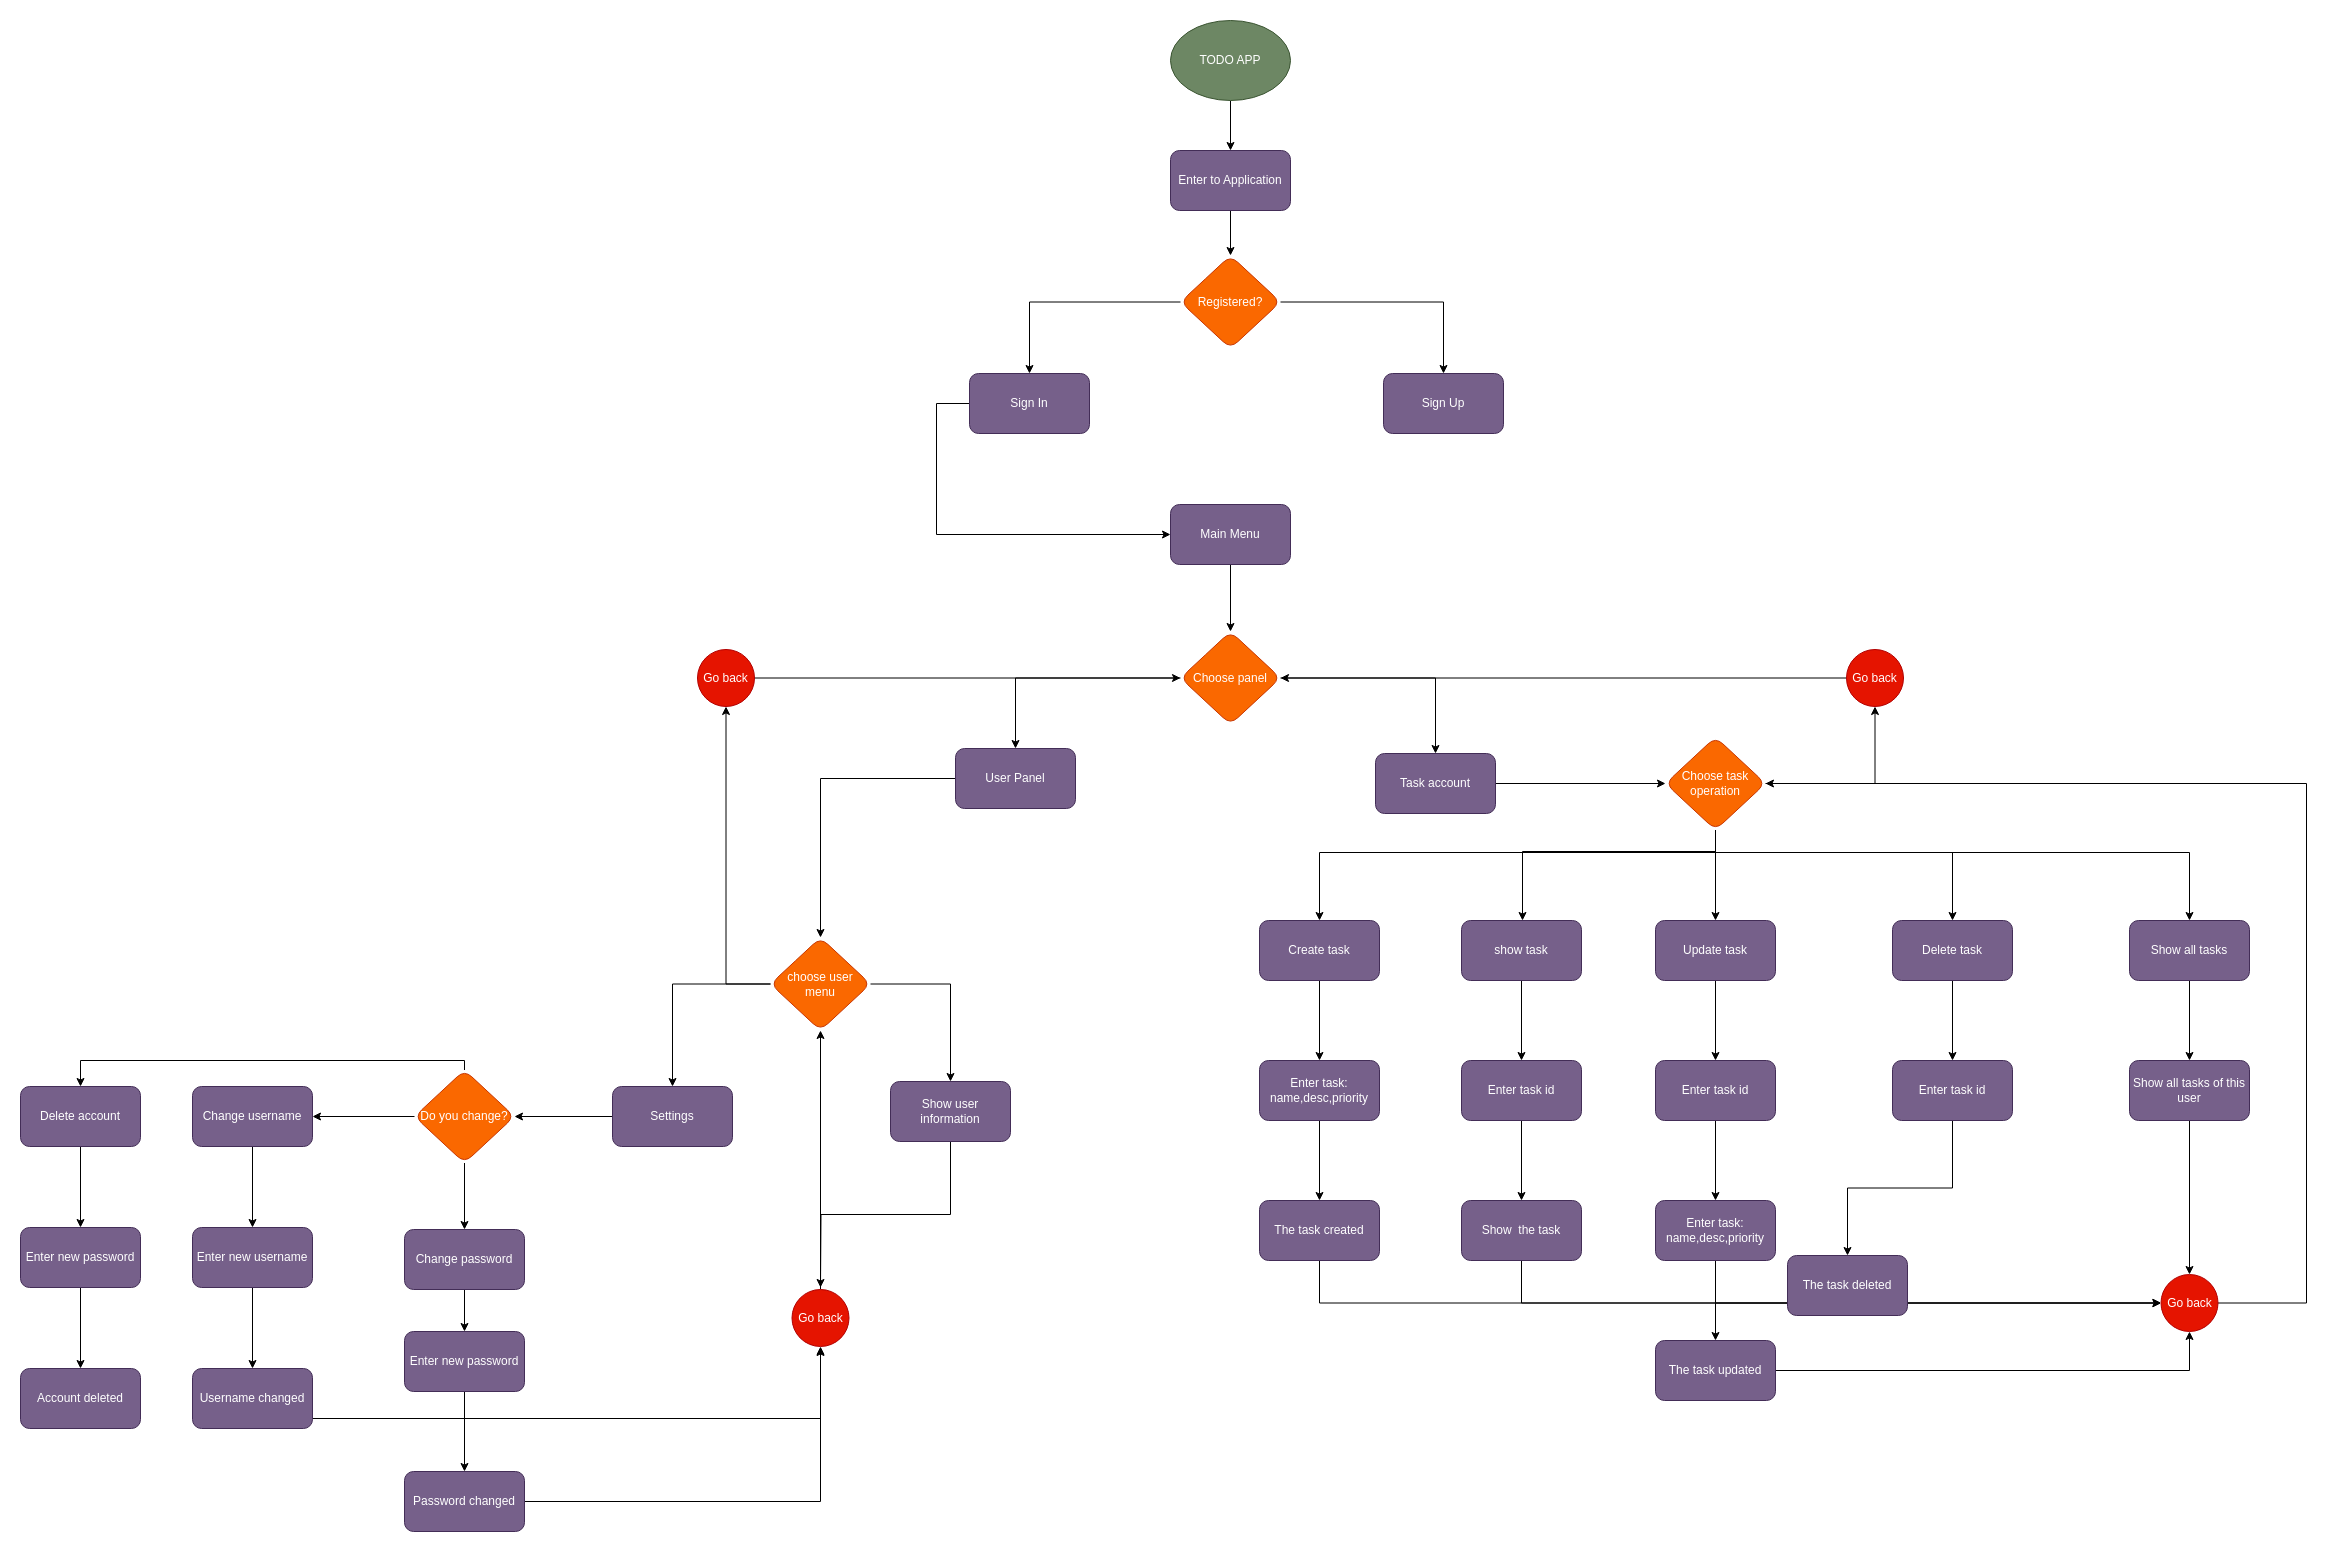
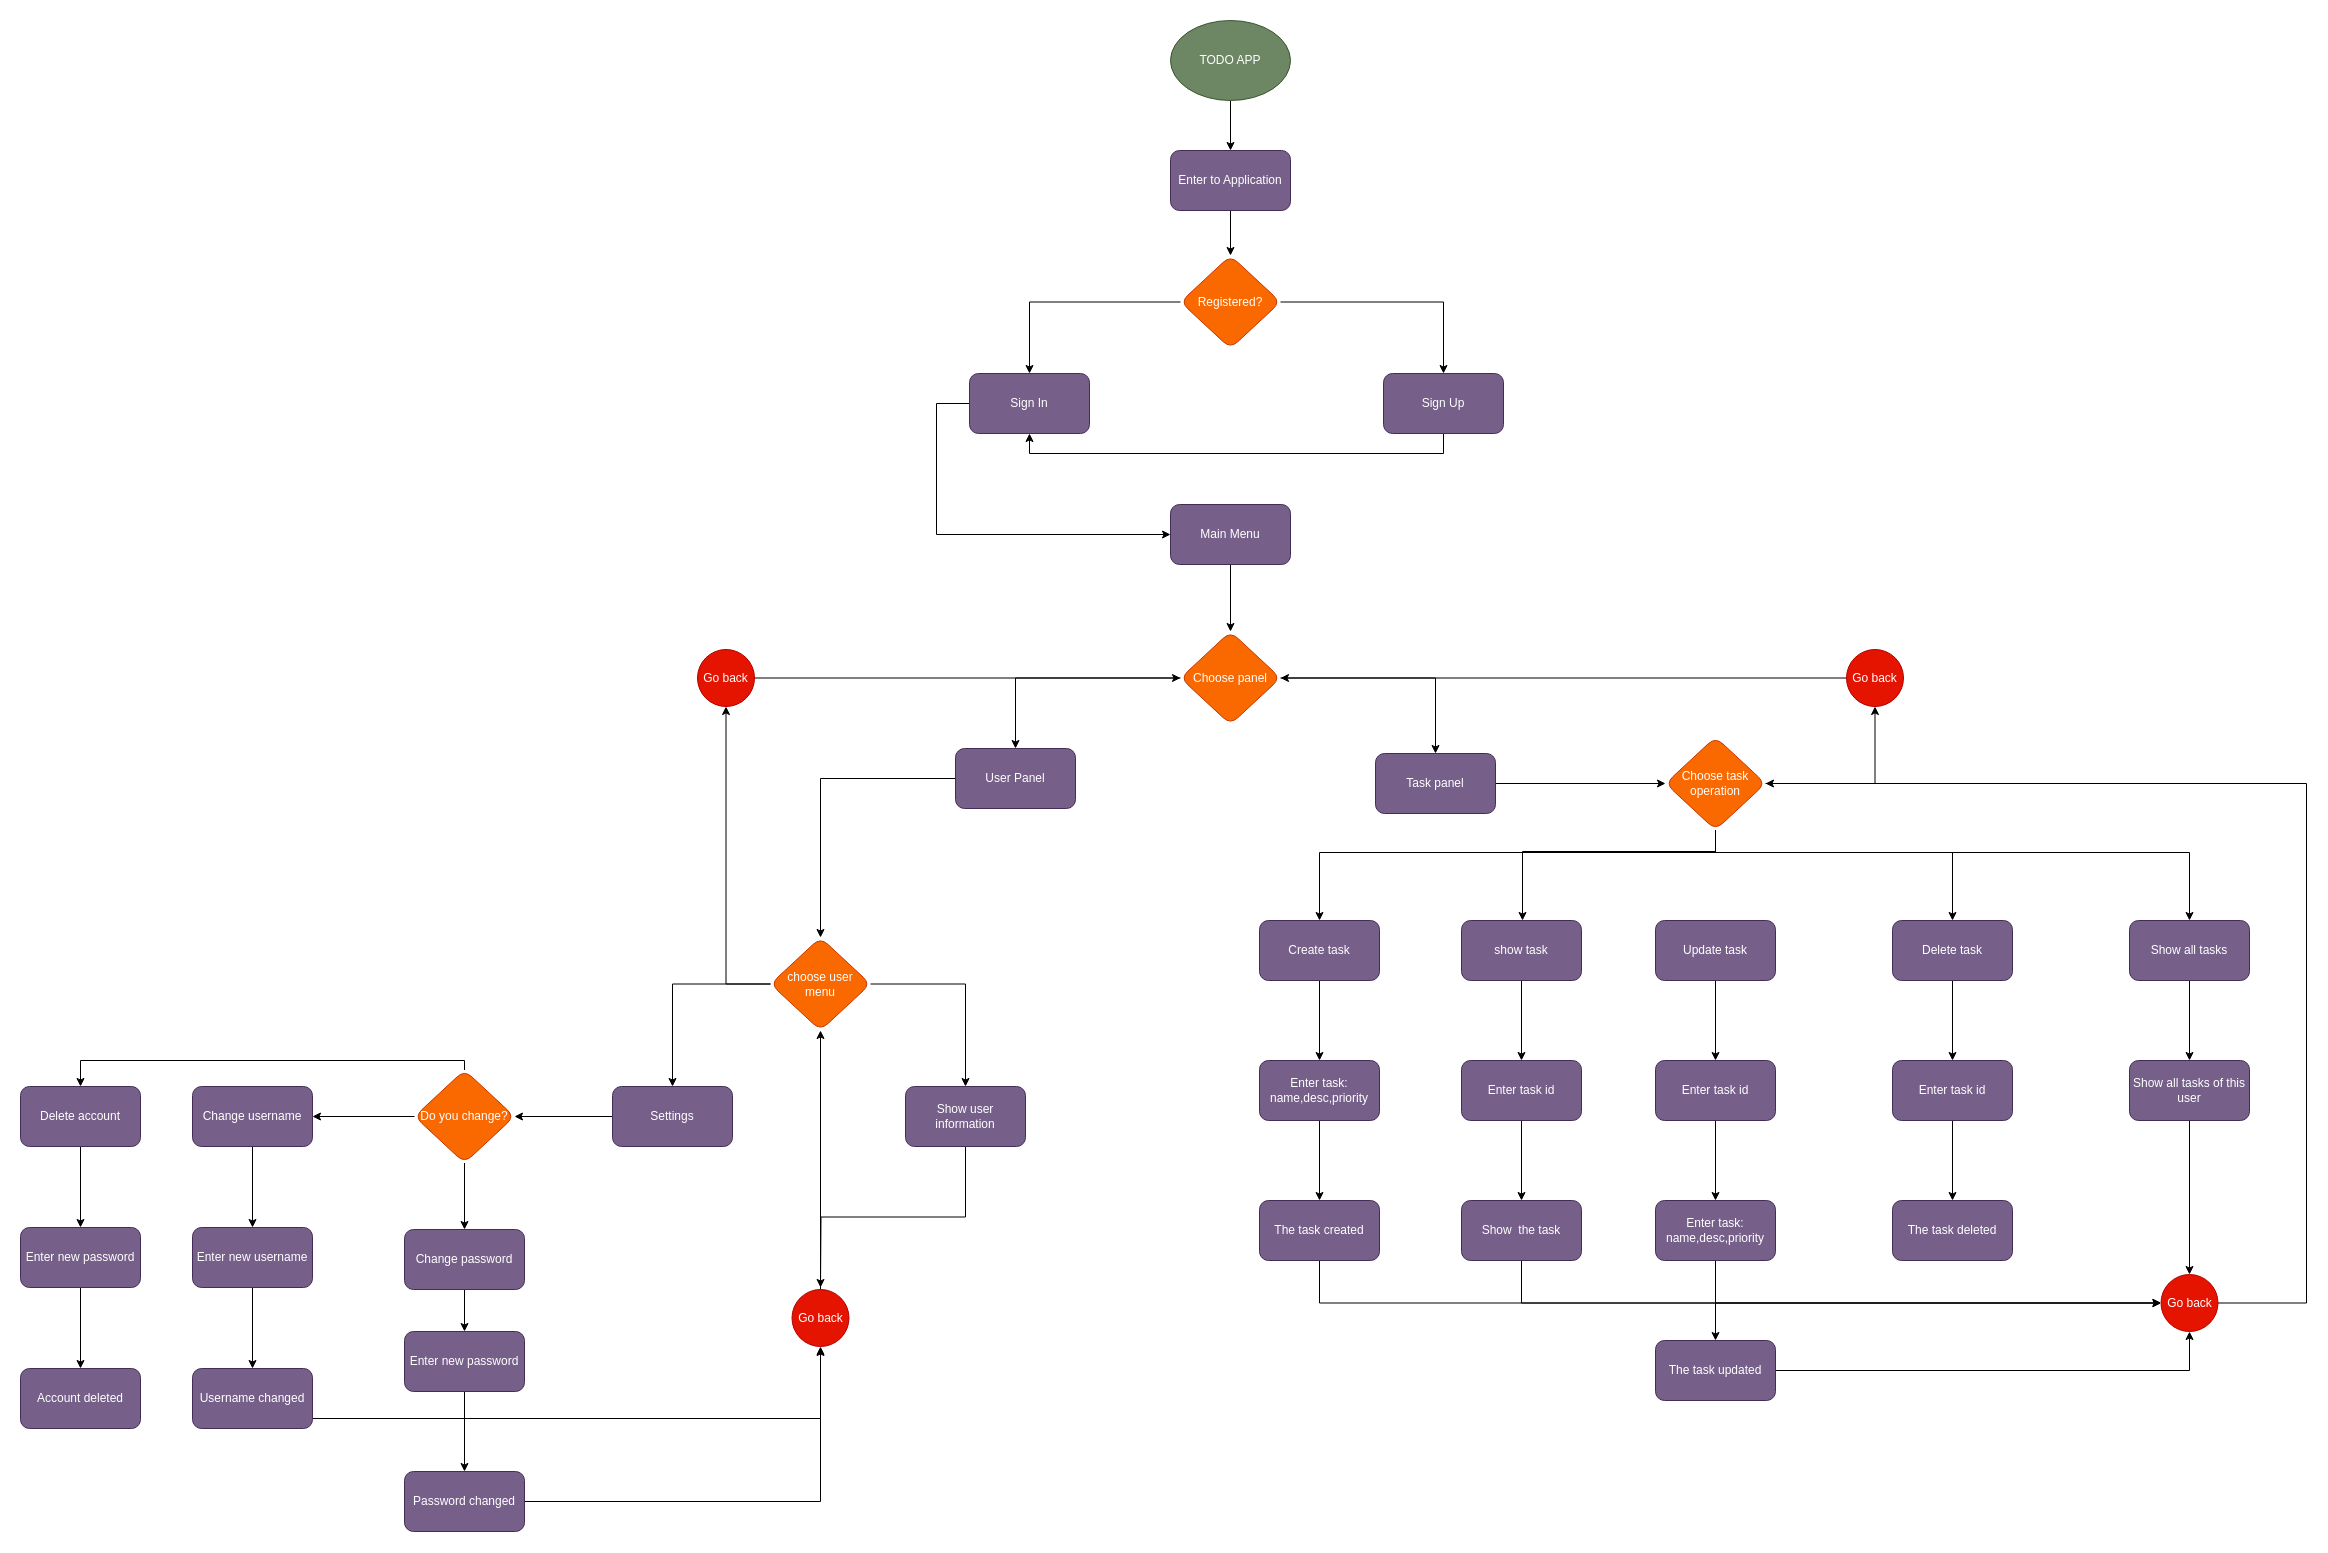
none -> (1241, 454)
(1436, 784) -> (1436, 784)
(1716, 884) -> none
(951, 1112) -> (966, 1117)
(1848, 1286) -> (1953, 1231)
